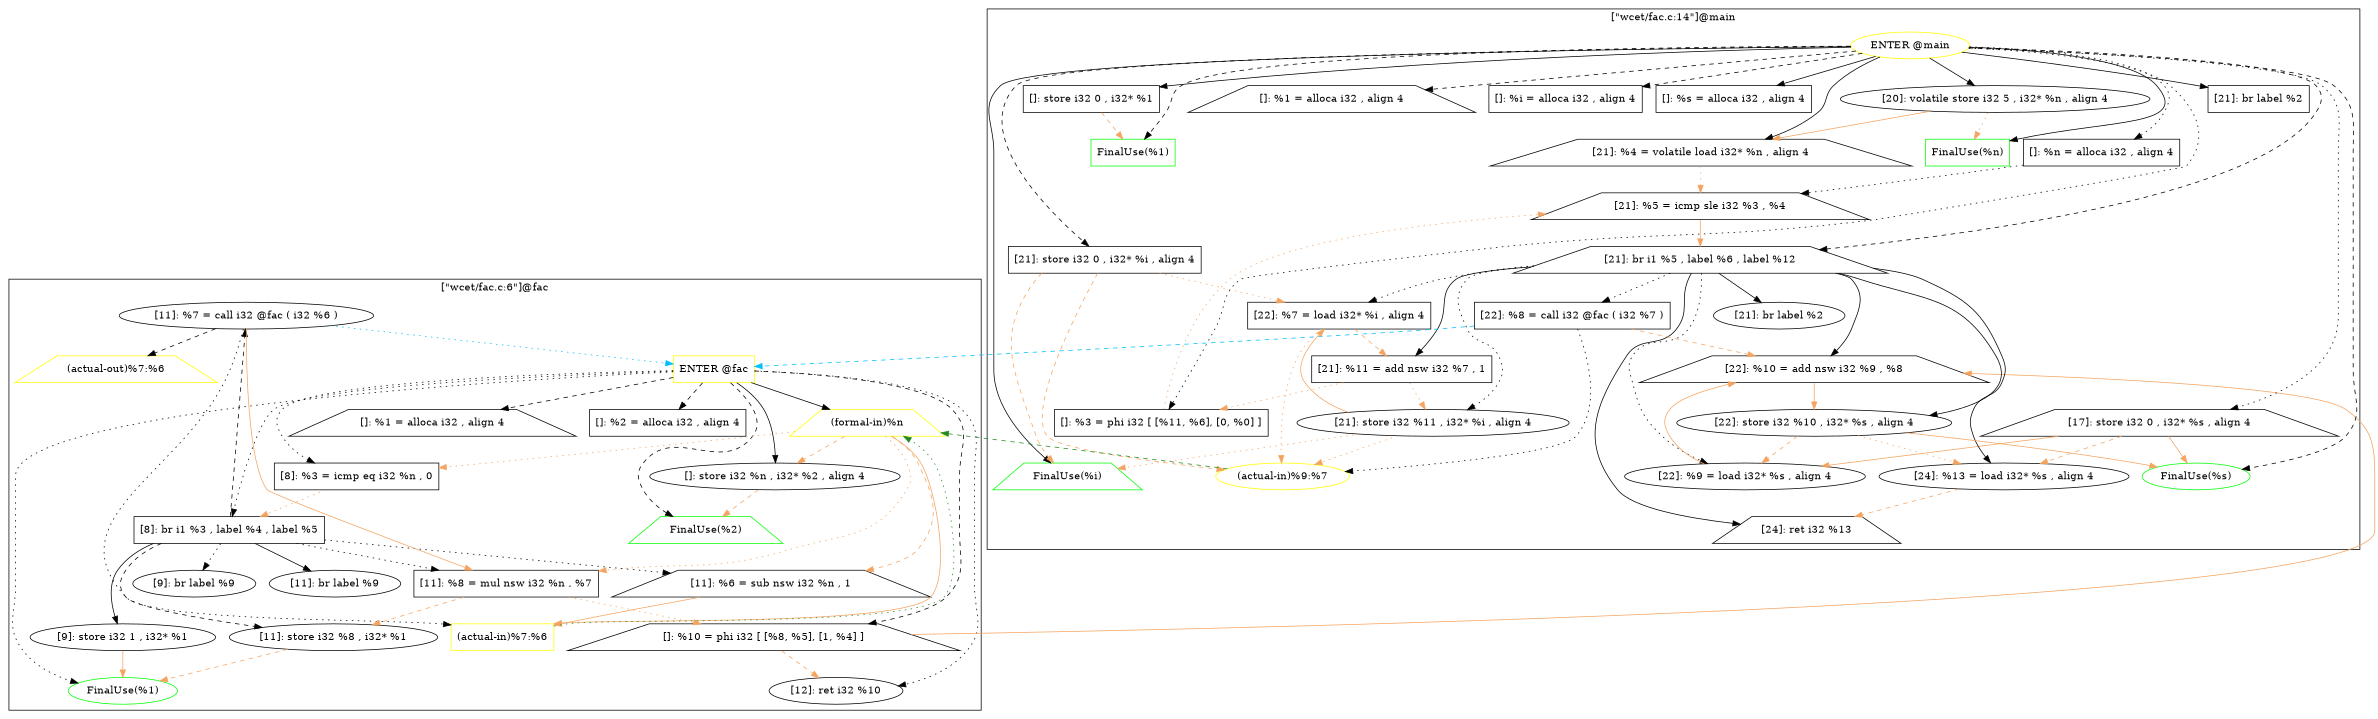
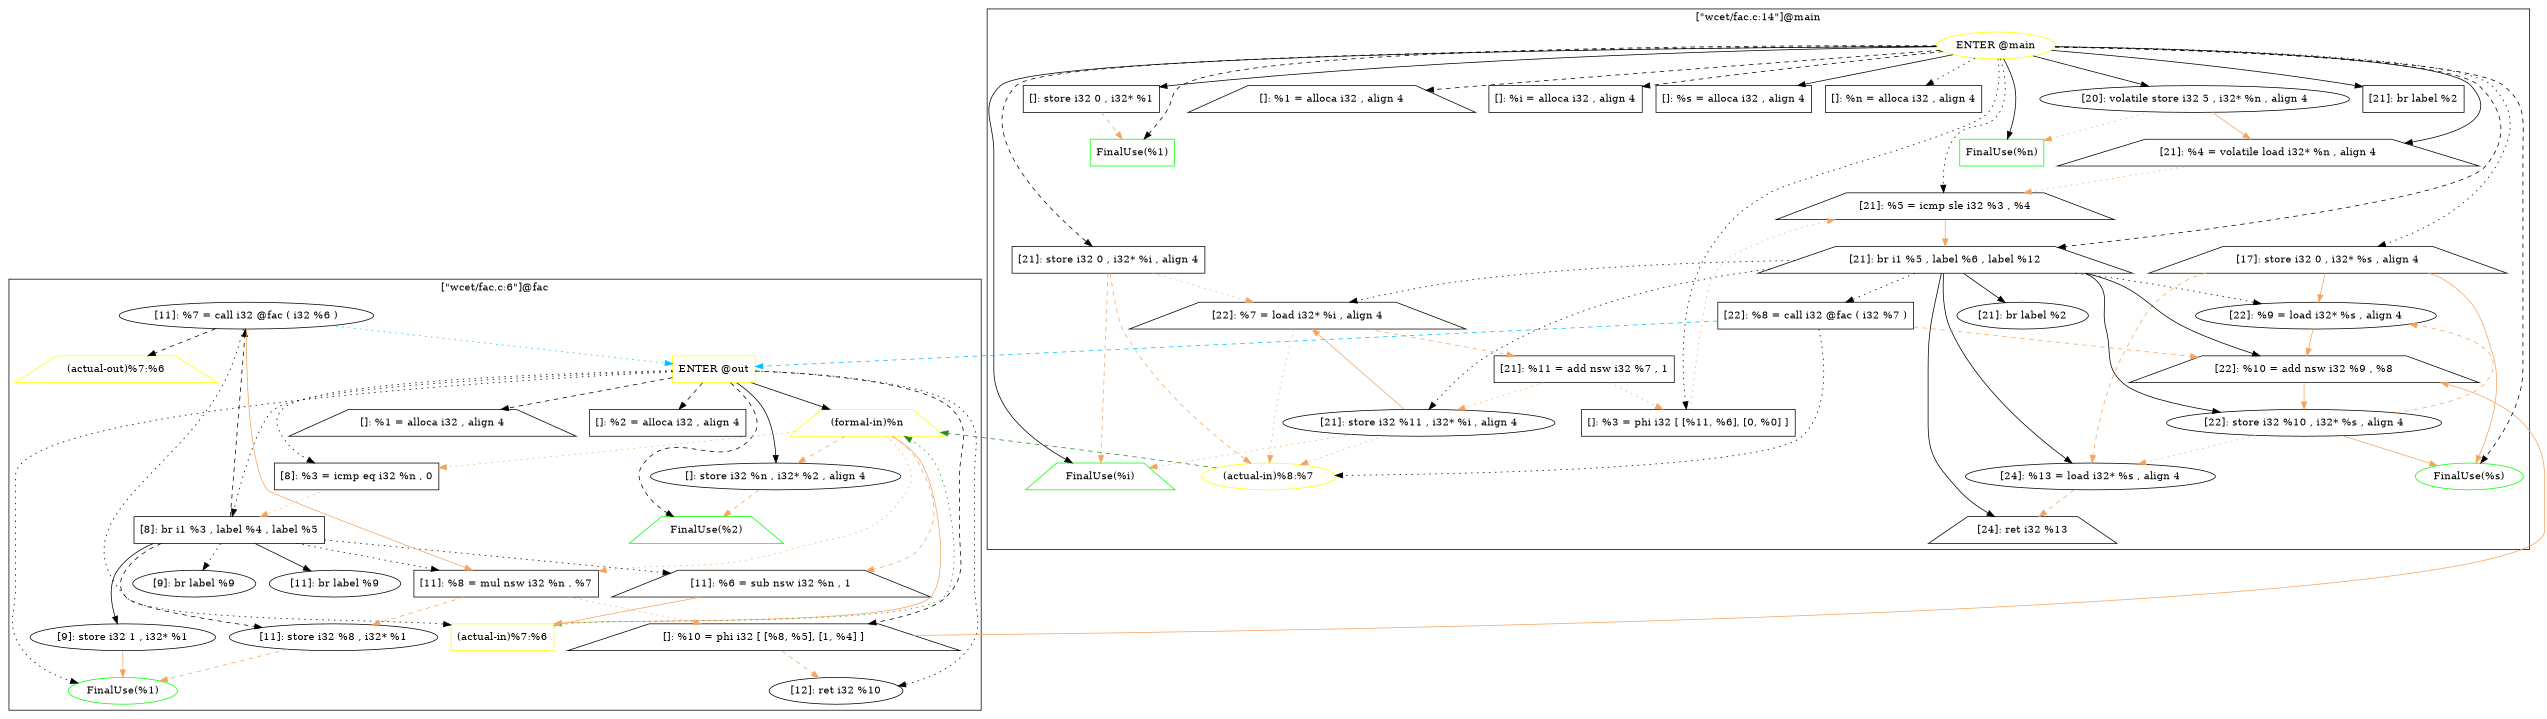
(1916, 179) -> (1980, 125)
(1451, 284) -> none
(1339, 316) -> (1298, 316)
(714, 369) -> (714, 369)
(1283, 476) -> (1269, 476)
